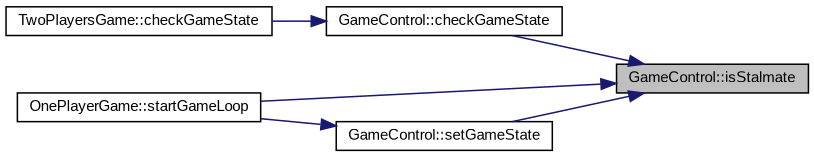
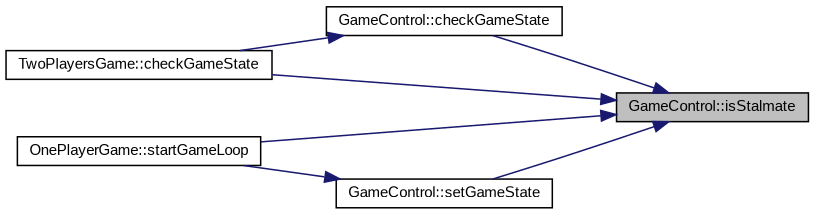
none -> (437, 87)
